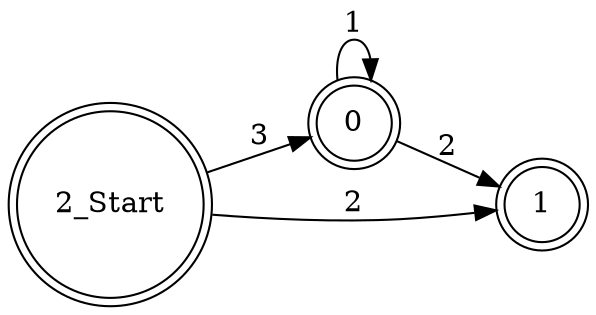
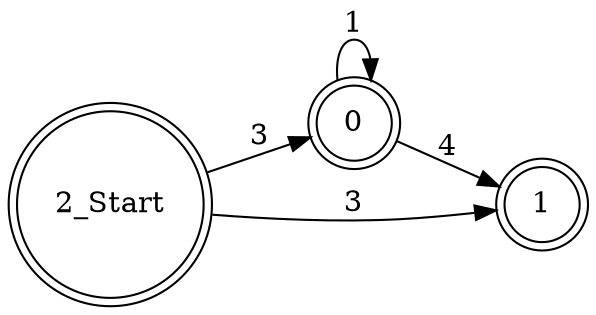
(448, 147) -> (448, 147)
(354, 204) -> (354, 204)
